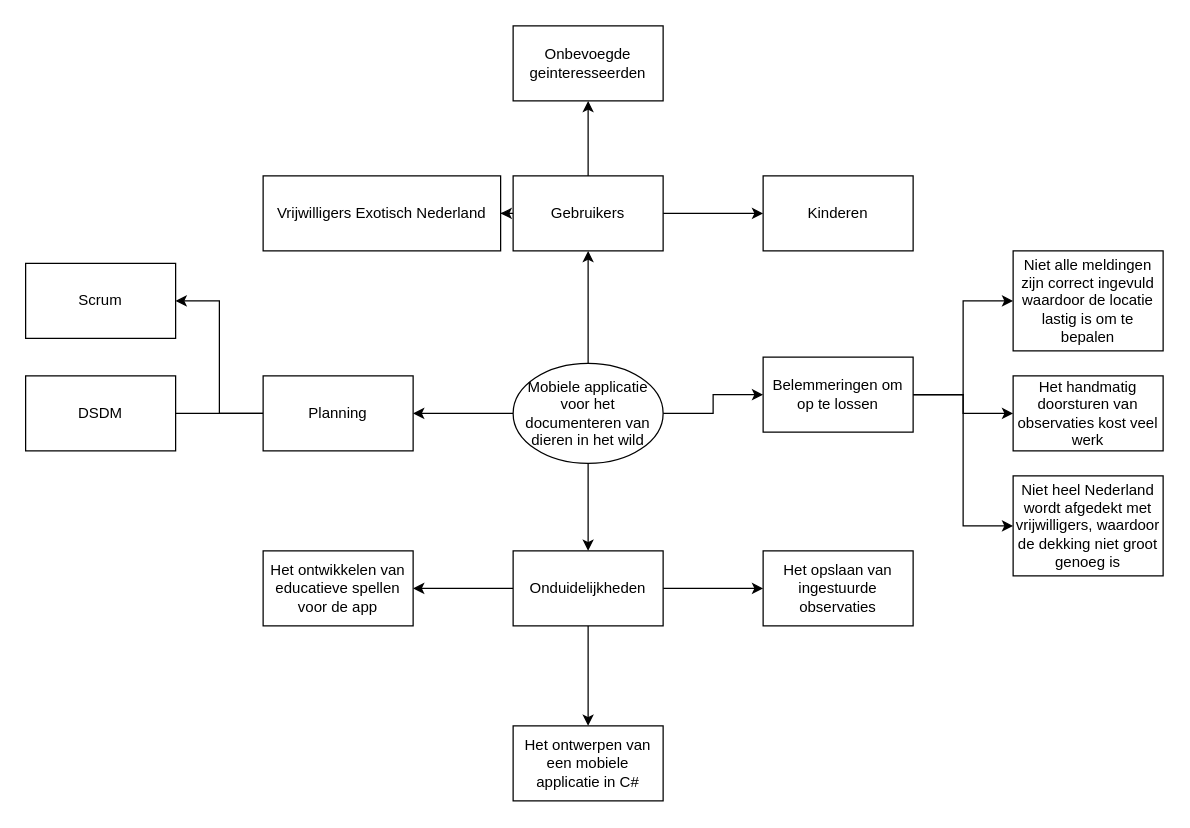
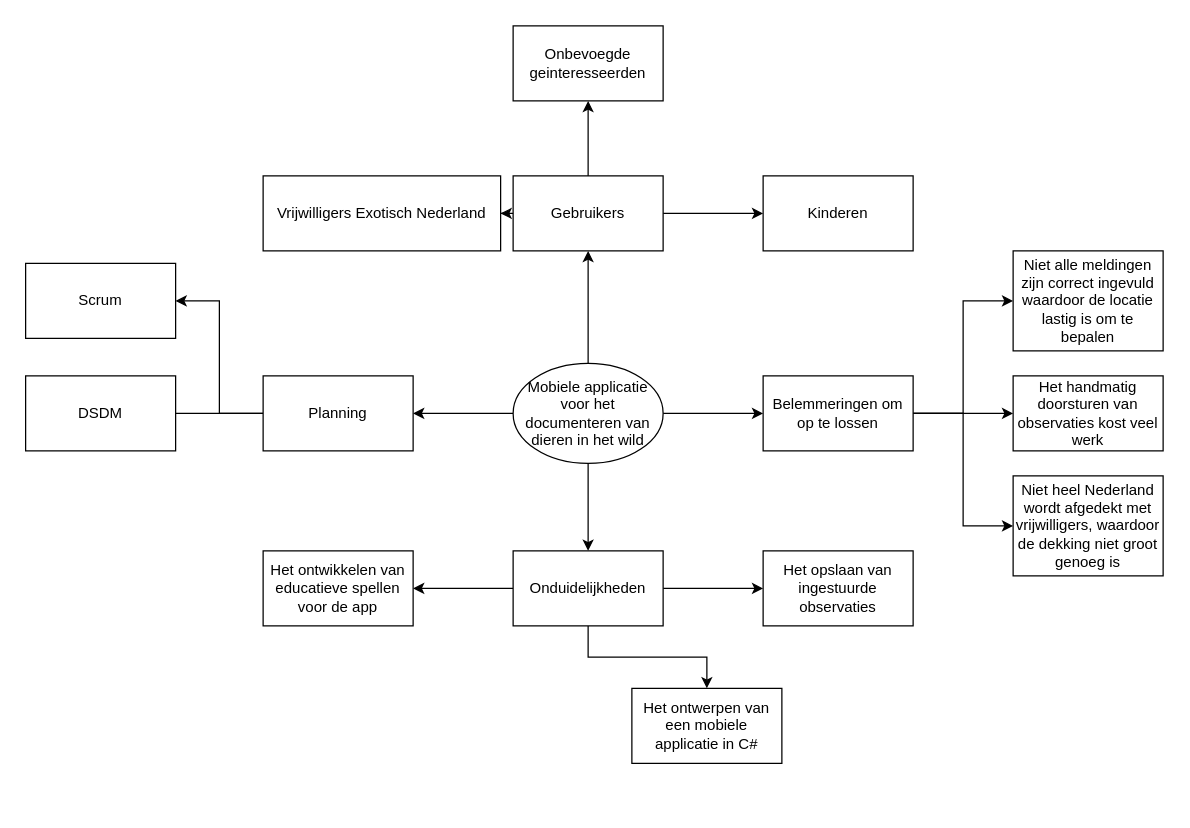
(838, 394) -> (838, 413)
(588, 763) -> (707, 726)
